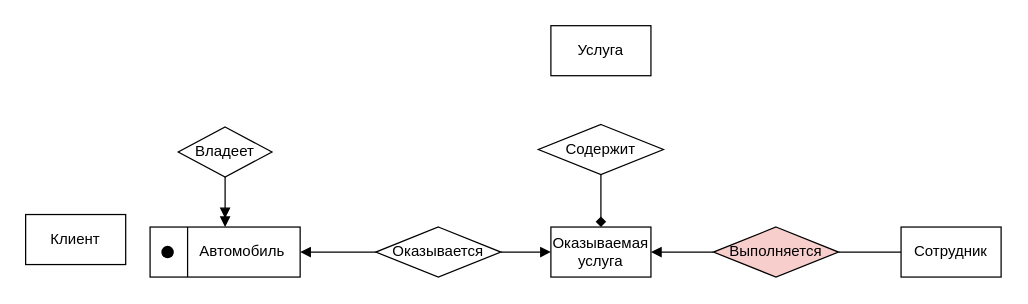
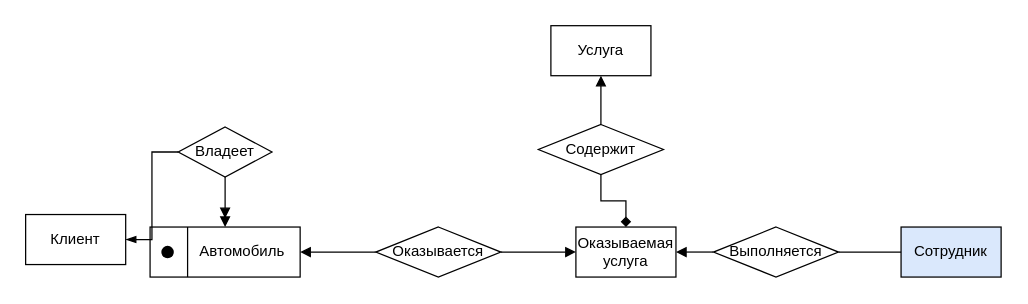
none -> (601, 105)
none -> (152, 190)
(601, 252) -> (626, 252)
(776, 252) -> (776, 252)
(951, 252) -> (951, 252)
